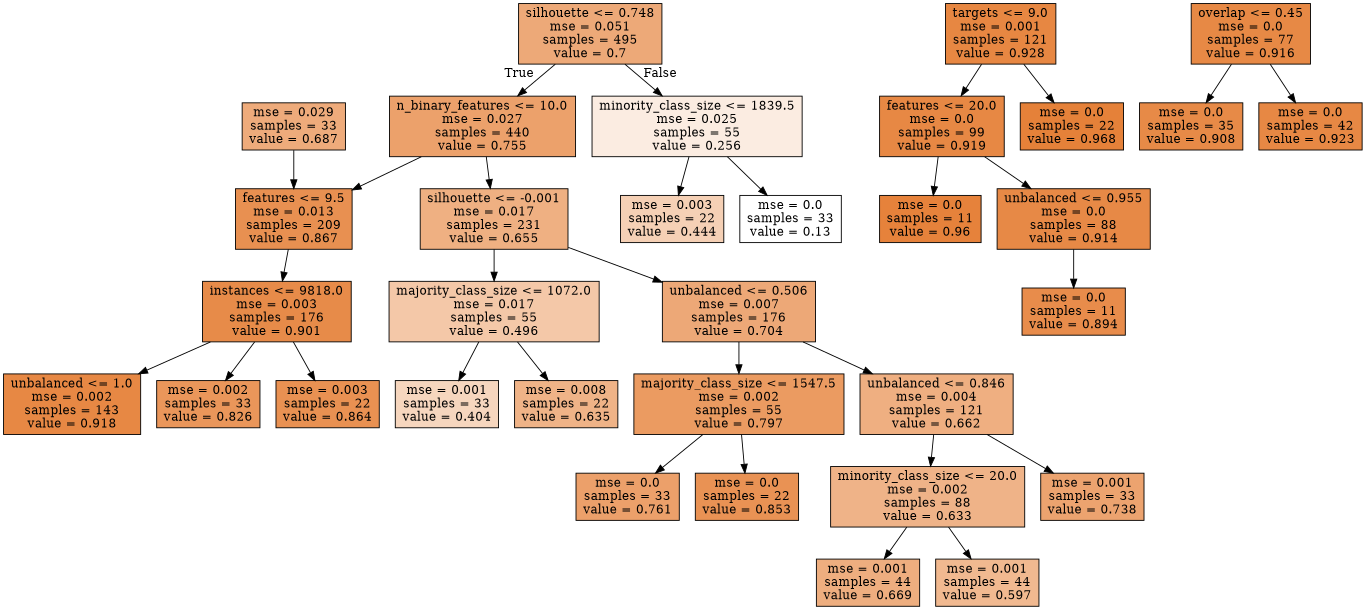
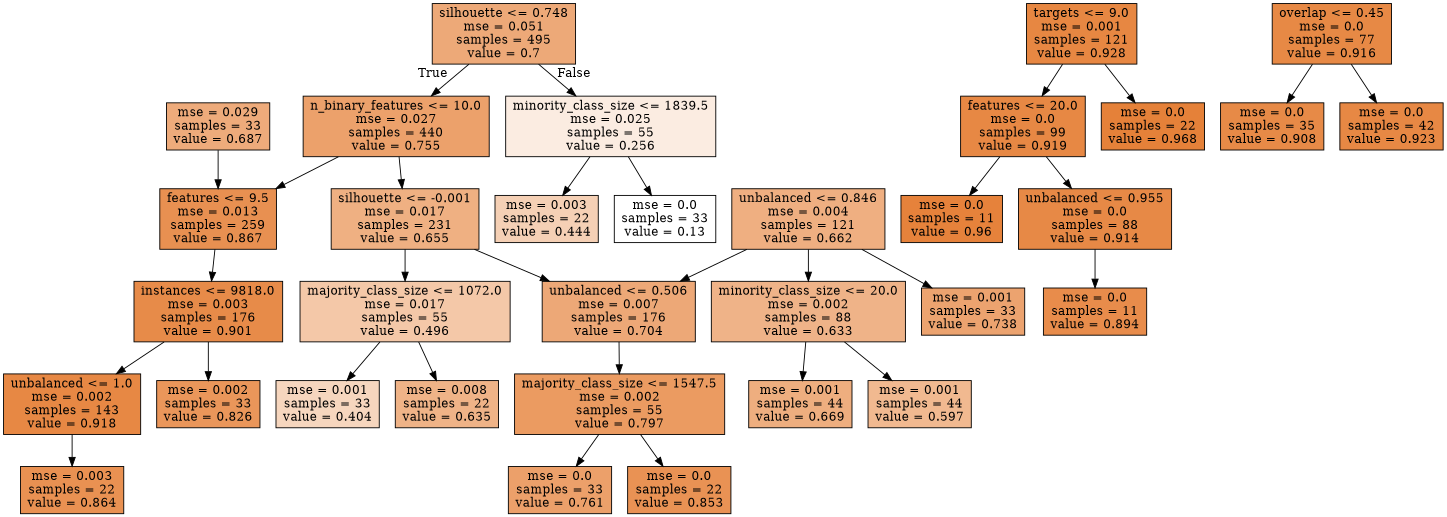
(294, 219) -> (218, 219)
(834, 356) -> (718, 263)
(302, 357) -> (72, 446)
